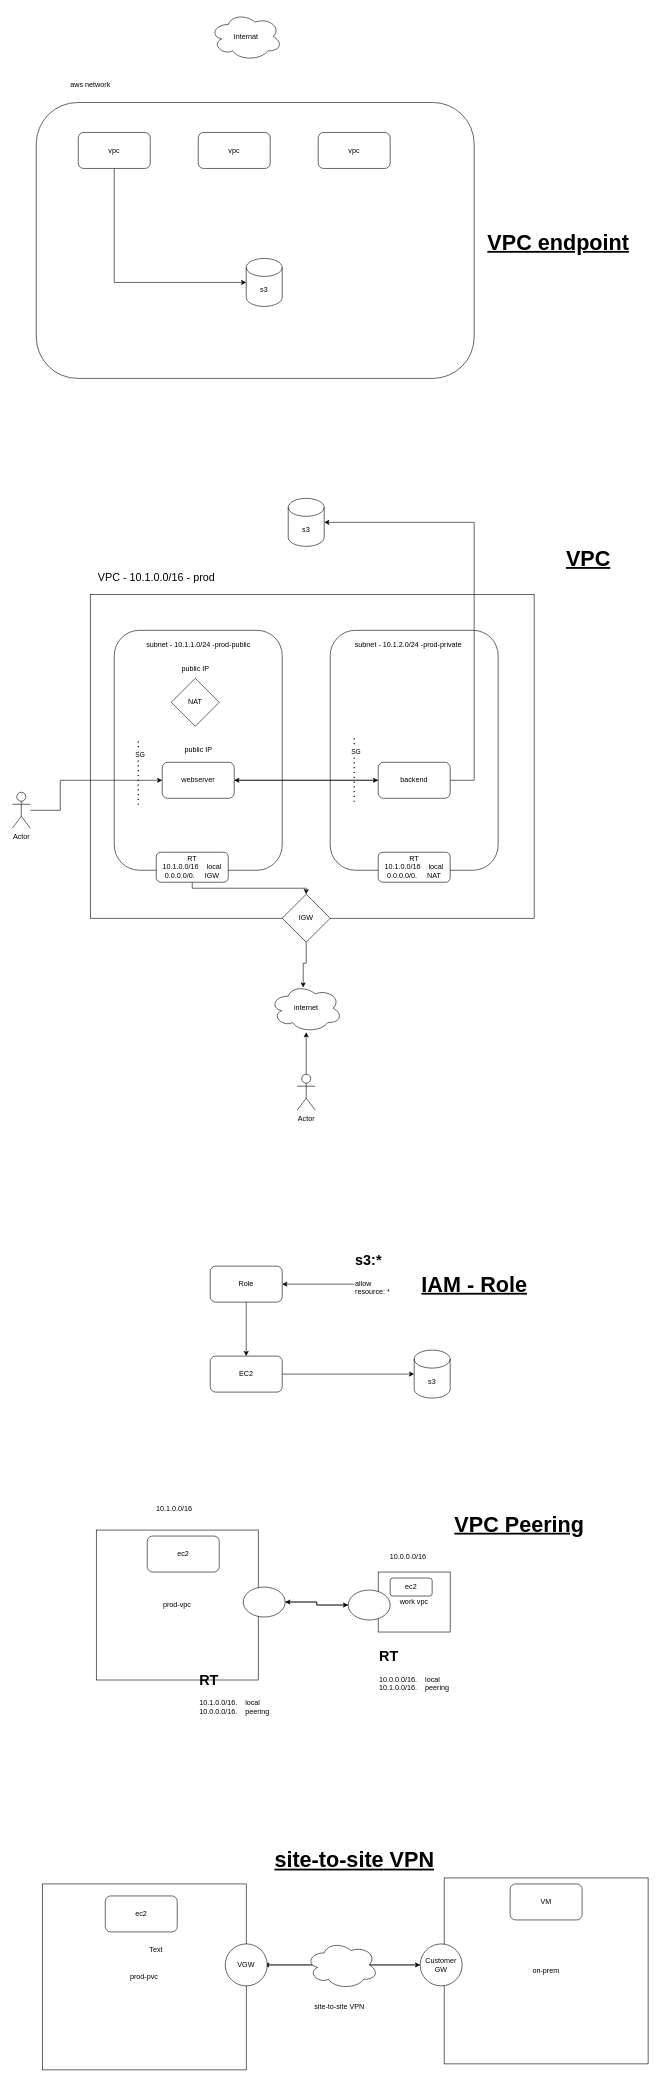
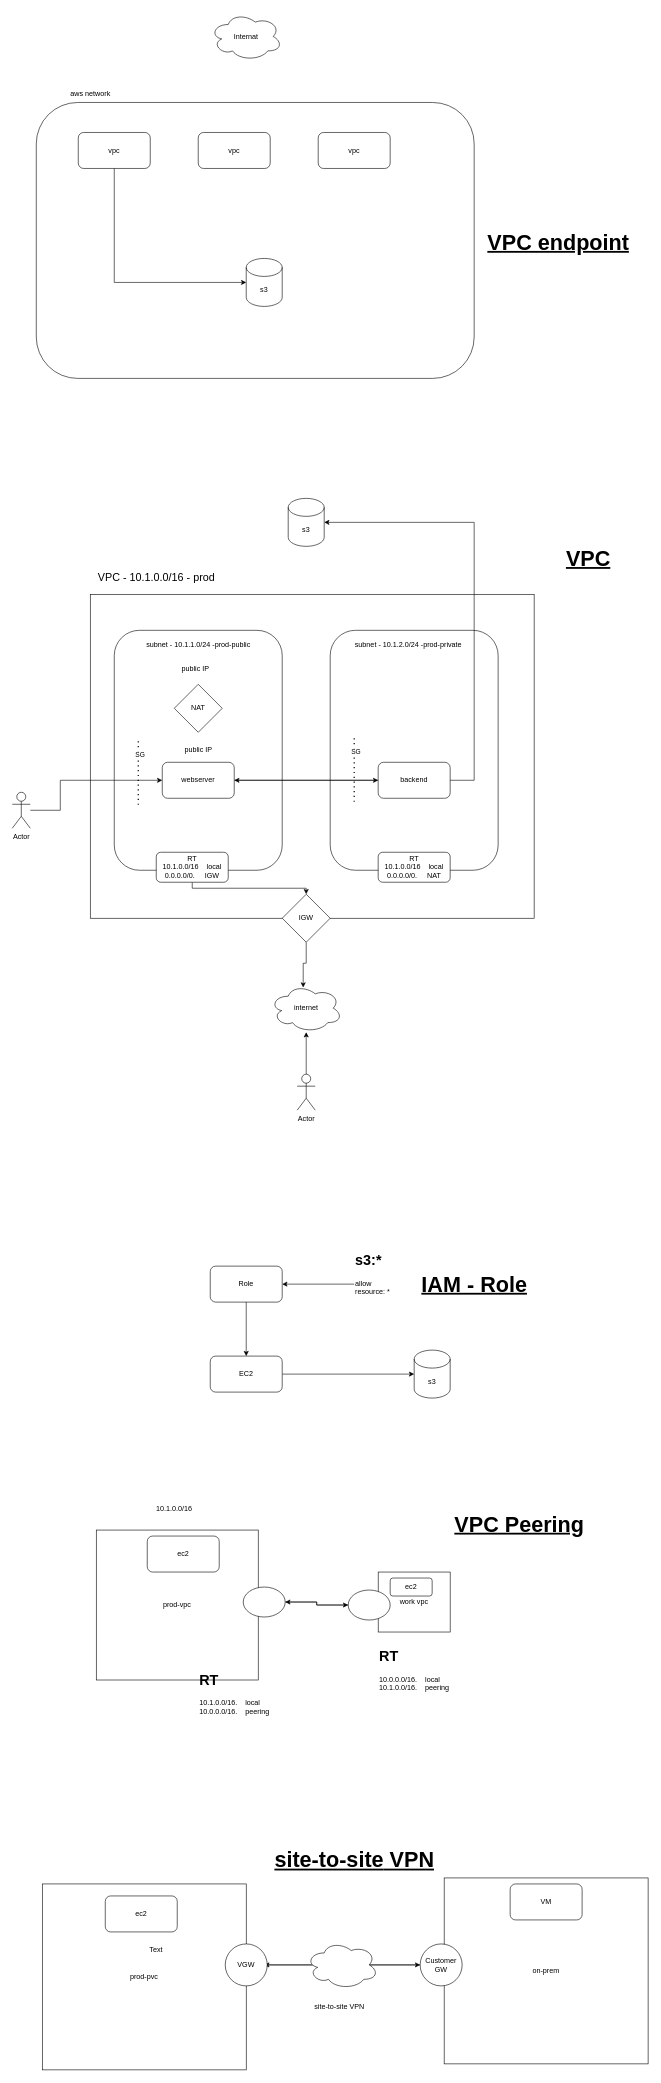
(90, 84) -> (90, 93)
(195, 702) -> (198, 708)
(408, 1557) -> none
